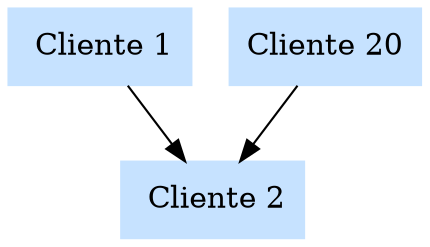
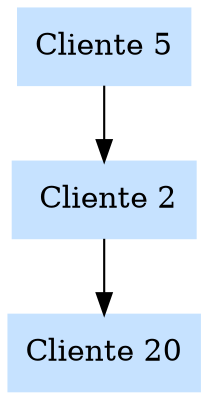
(100, 47) -> (104, 47)
(275, 115) -> (104, 266)
